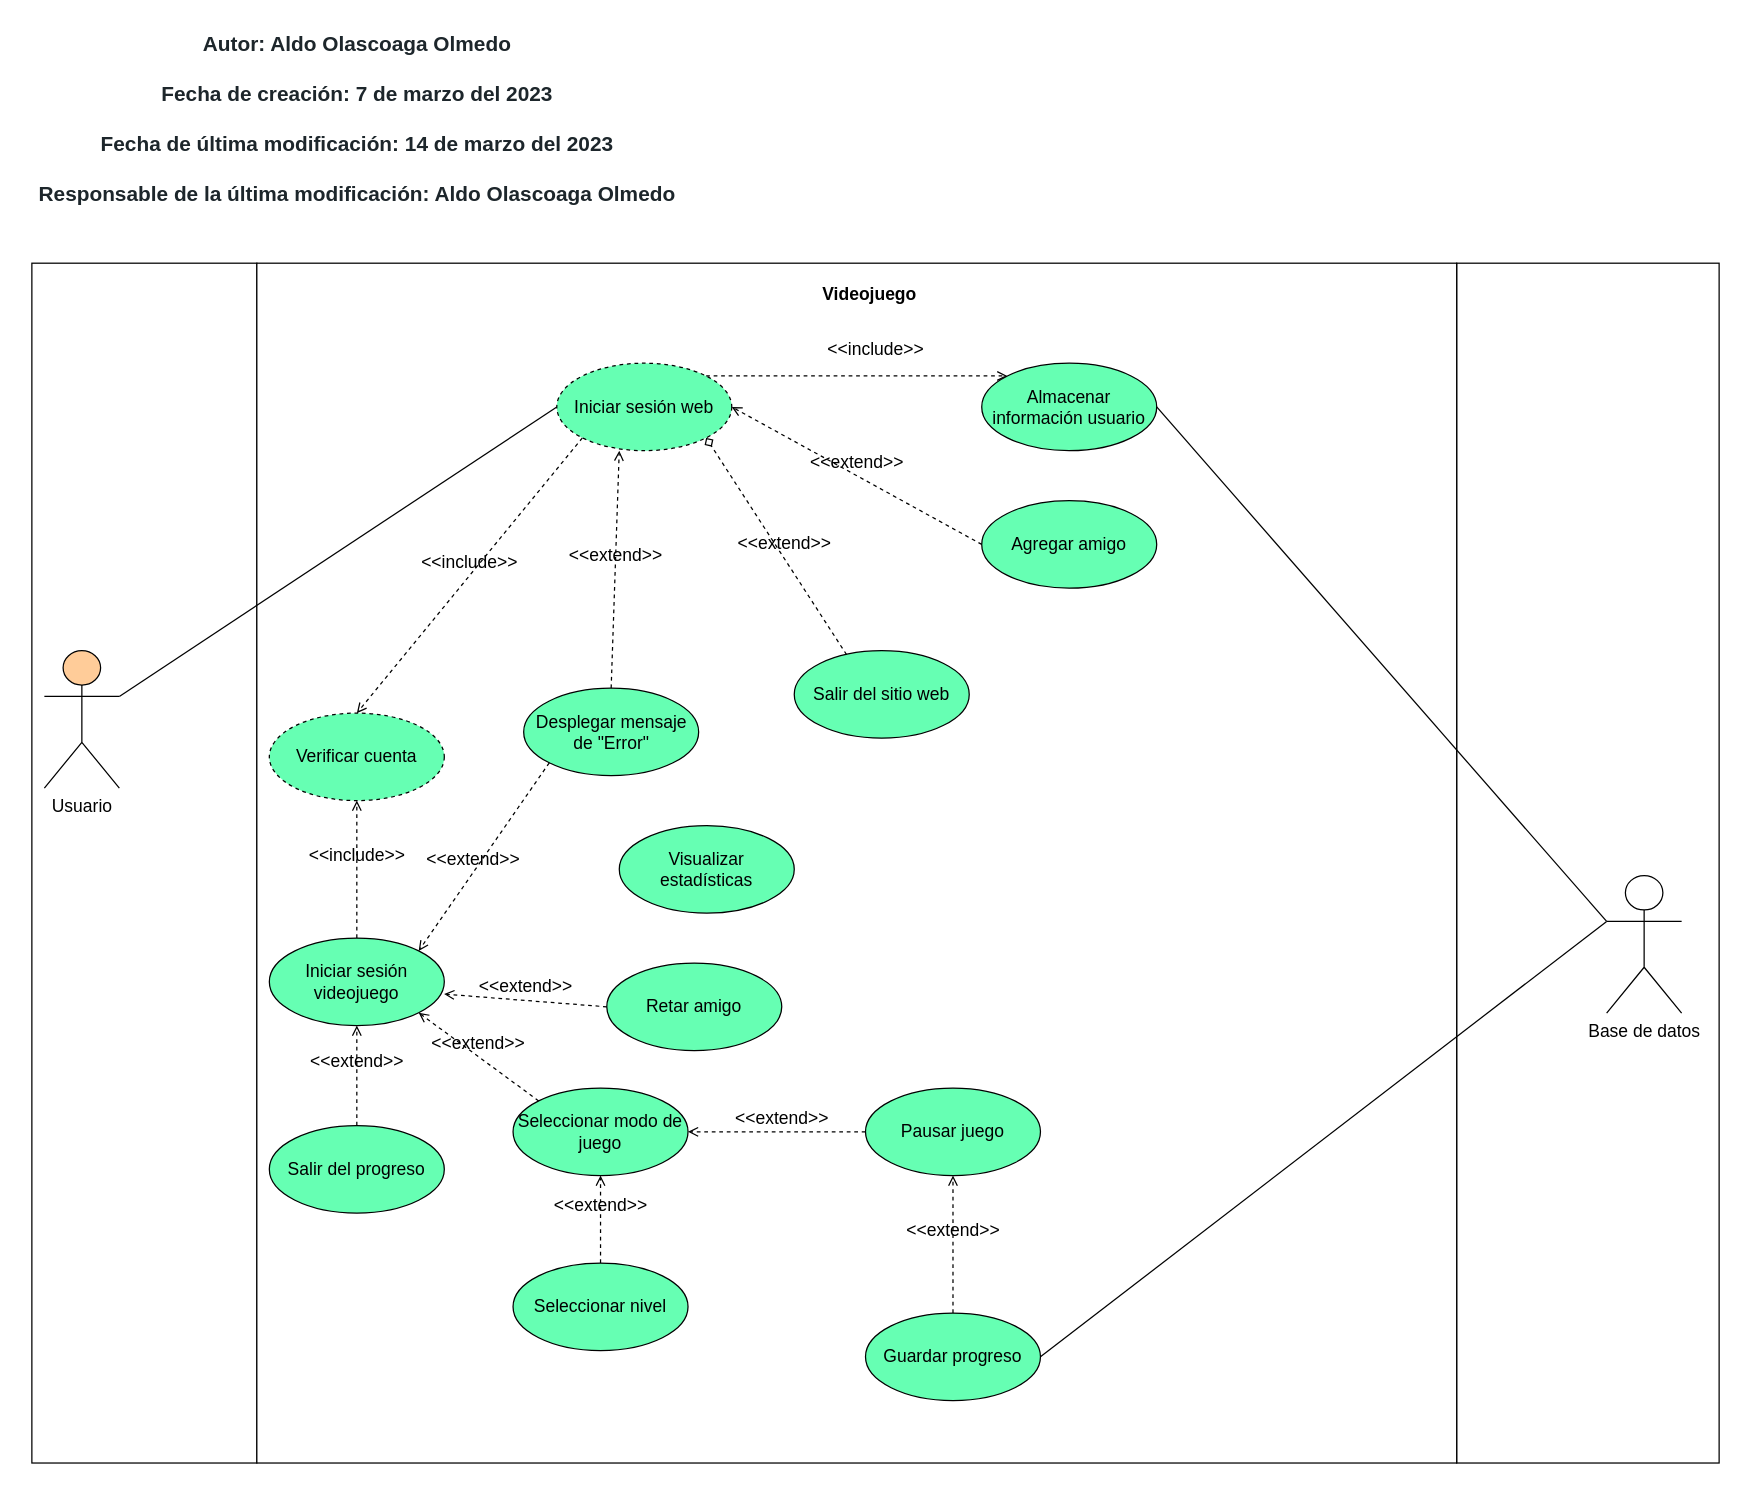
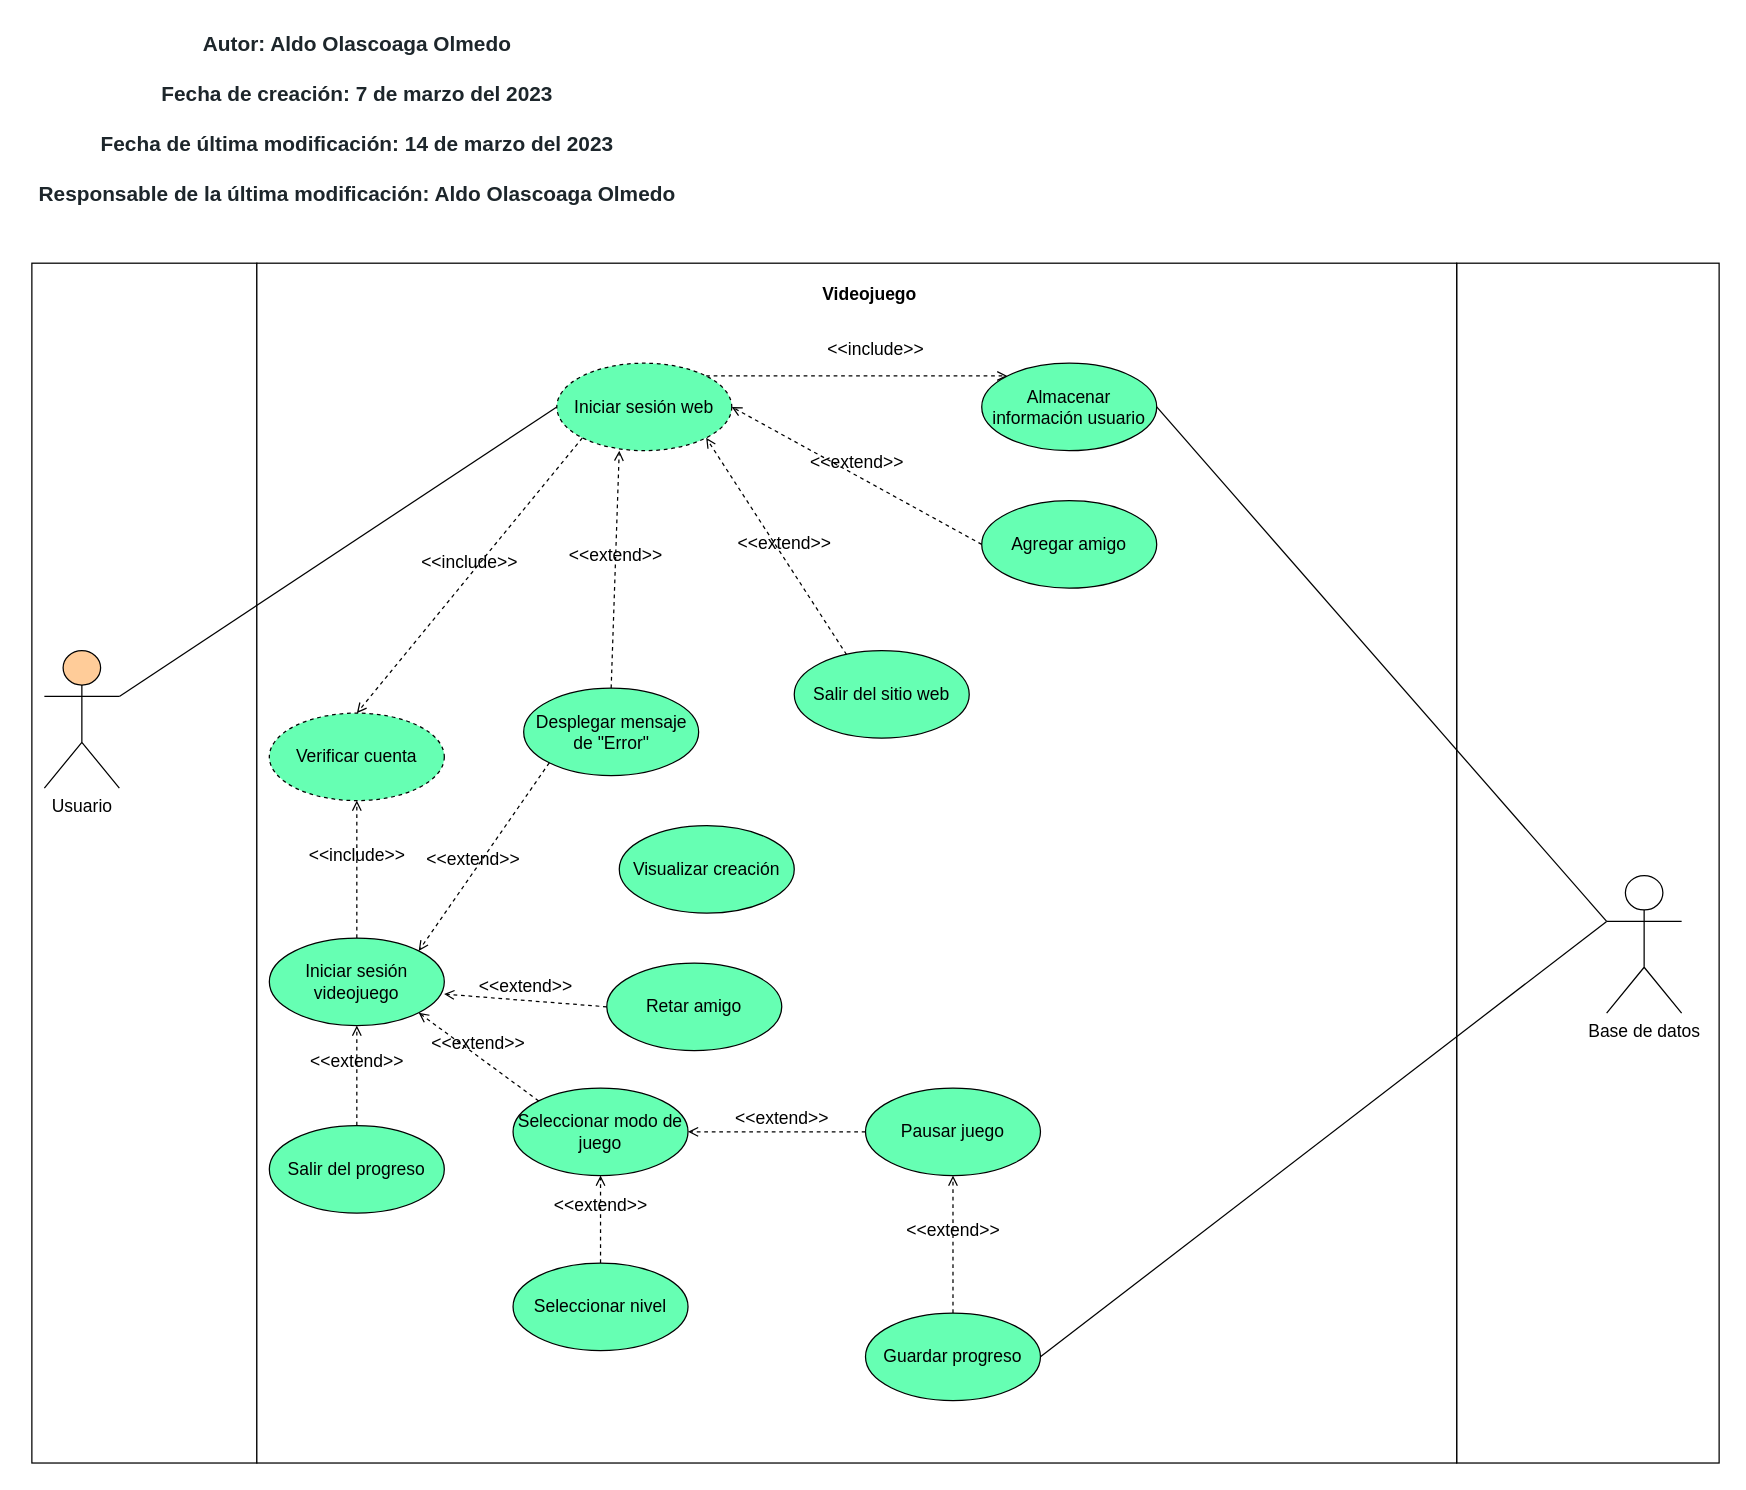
(711, 446) -> (710, 444)
(707, 869) -> (707, 869)
